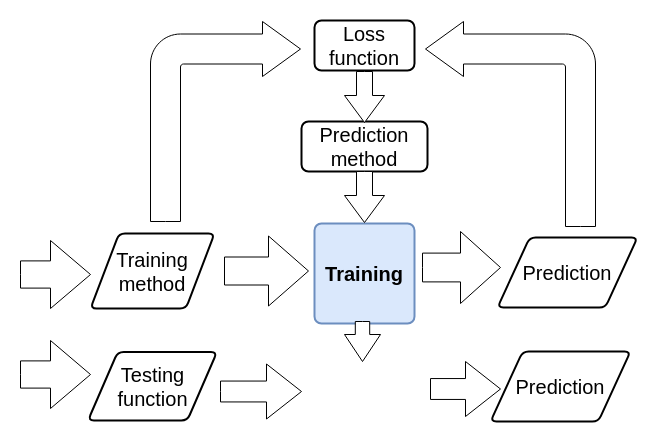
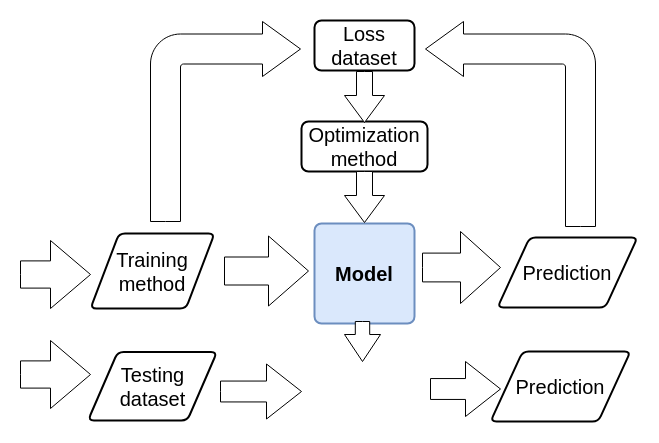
(365, 46) -> (365, 46)
(365, 147) -> (365, 147)
(365, 274) -> (365, 274)
(153, 387) -> (153, 387)
